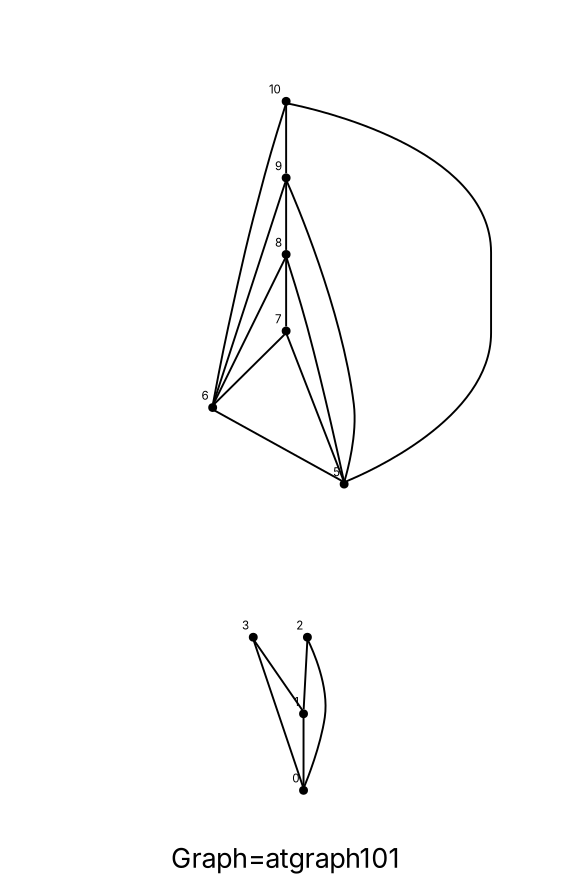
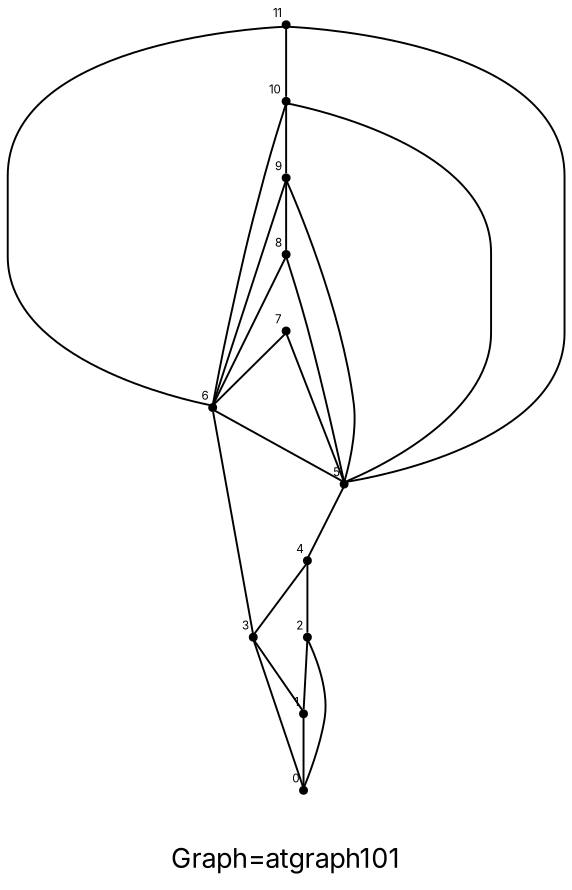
none -> (286, 25)
(286, 296) -> none
none -> (233, 523)
none -> (307, 561)
